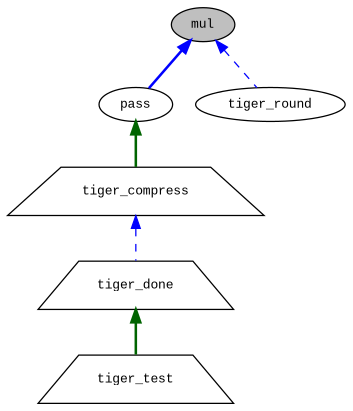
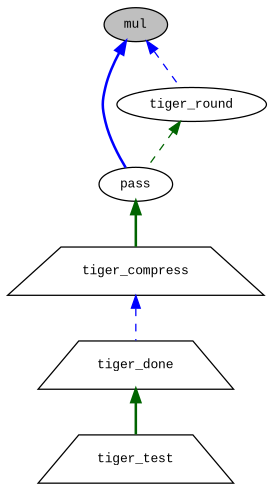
none -> (160, 150)
